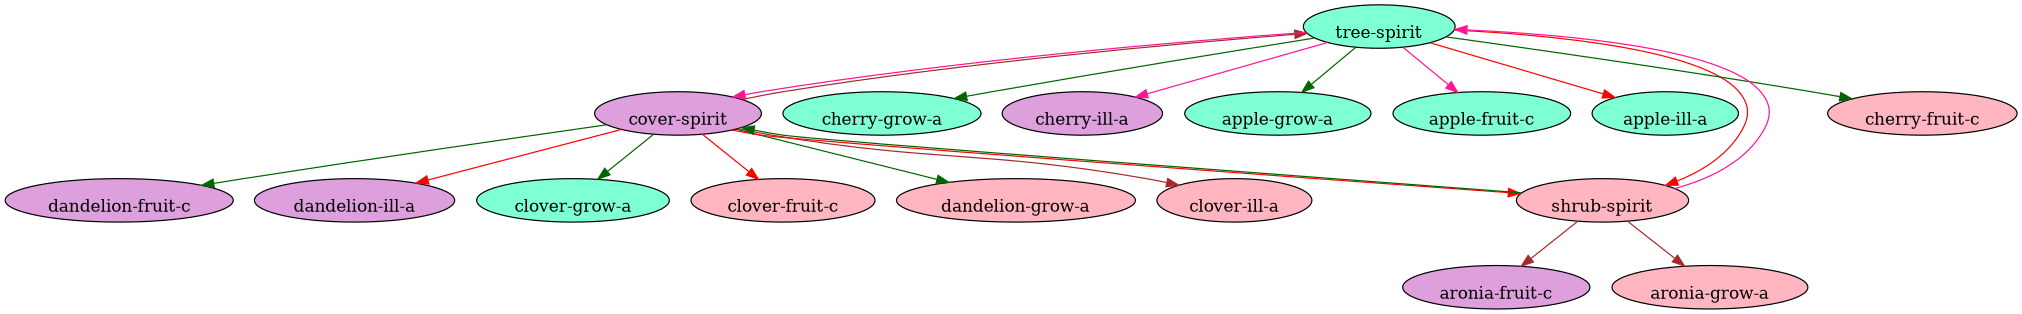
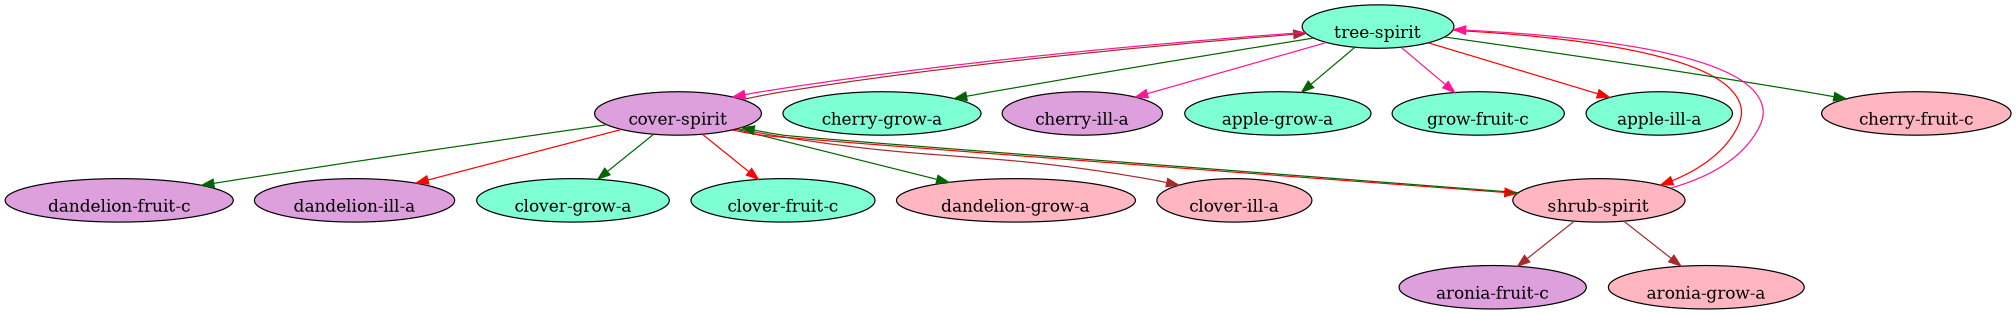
(1482, 113) -> (1478, 113)
(783, 200) -> (783, 200)
